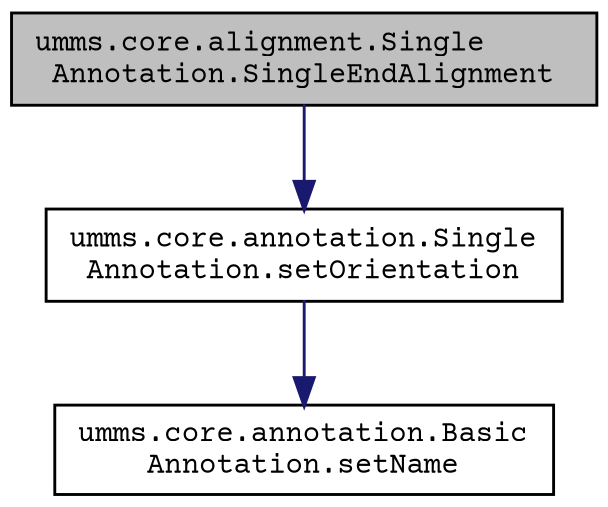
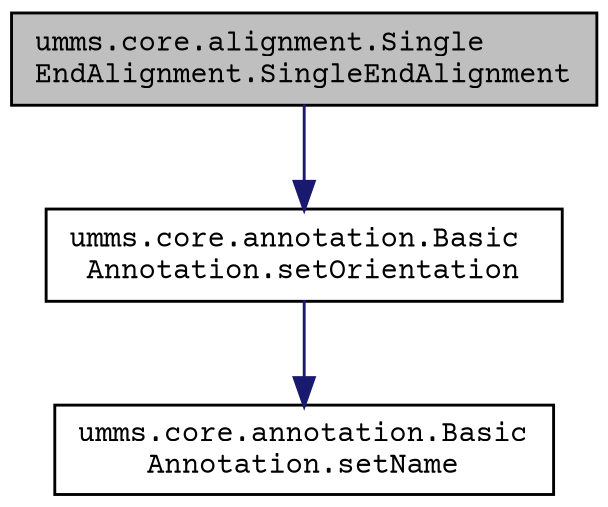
(304, 59) -> (304, 59)
(304, 255) -> (304, 255)
